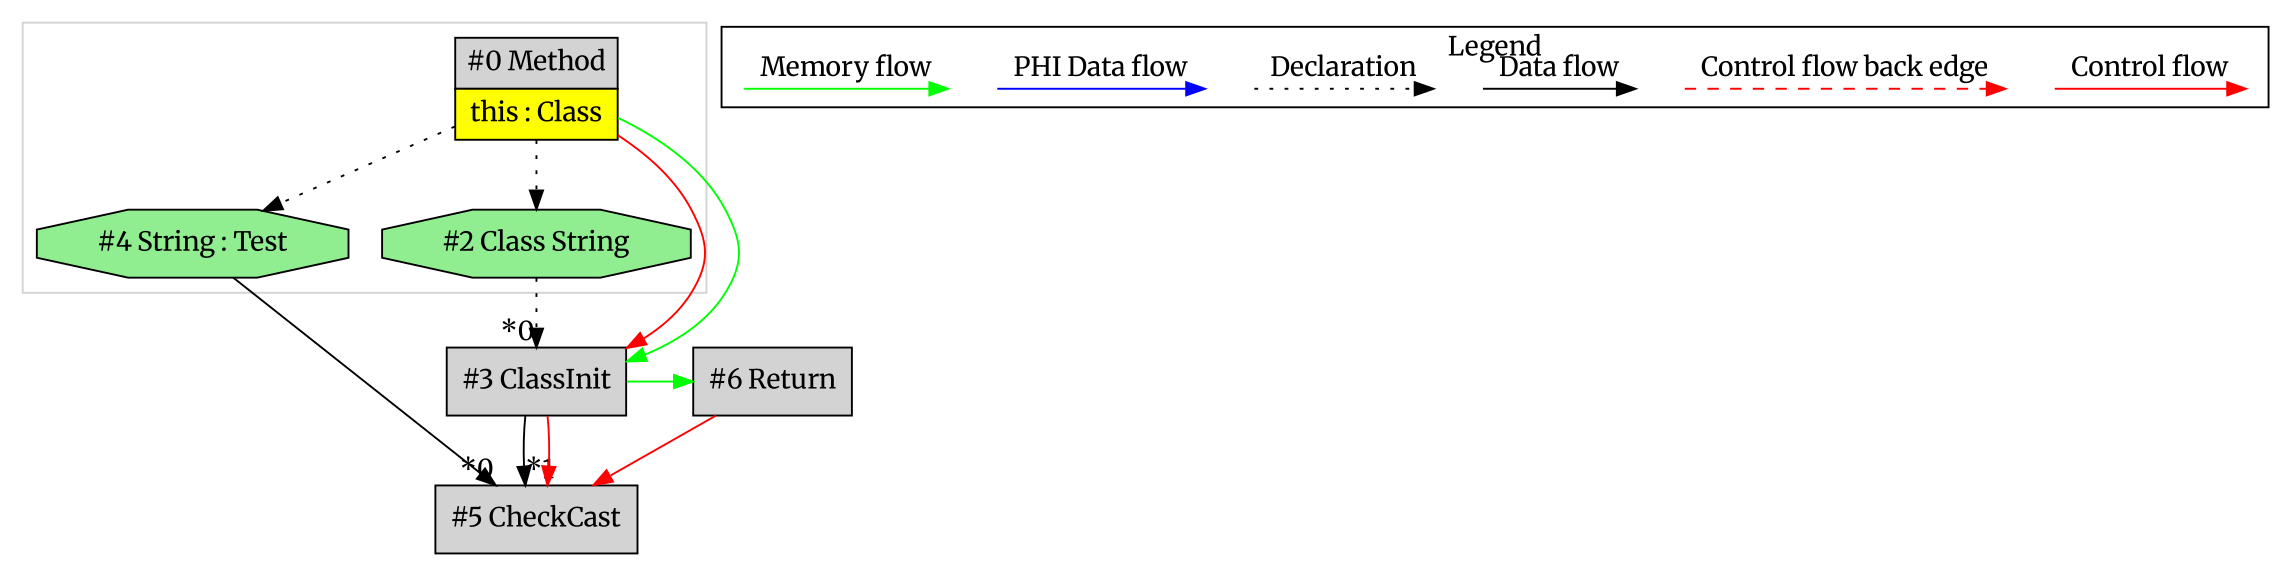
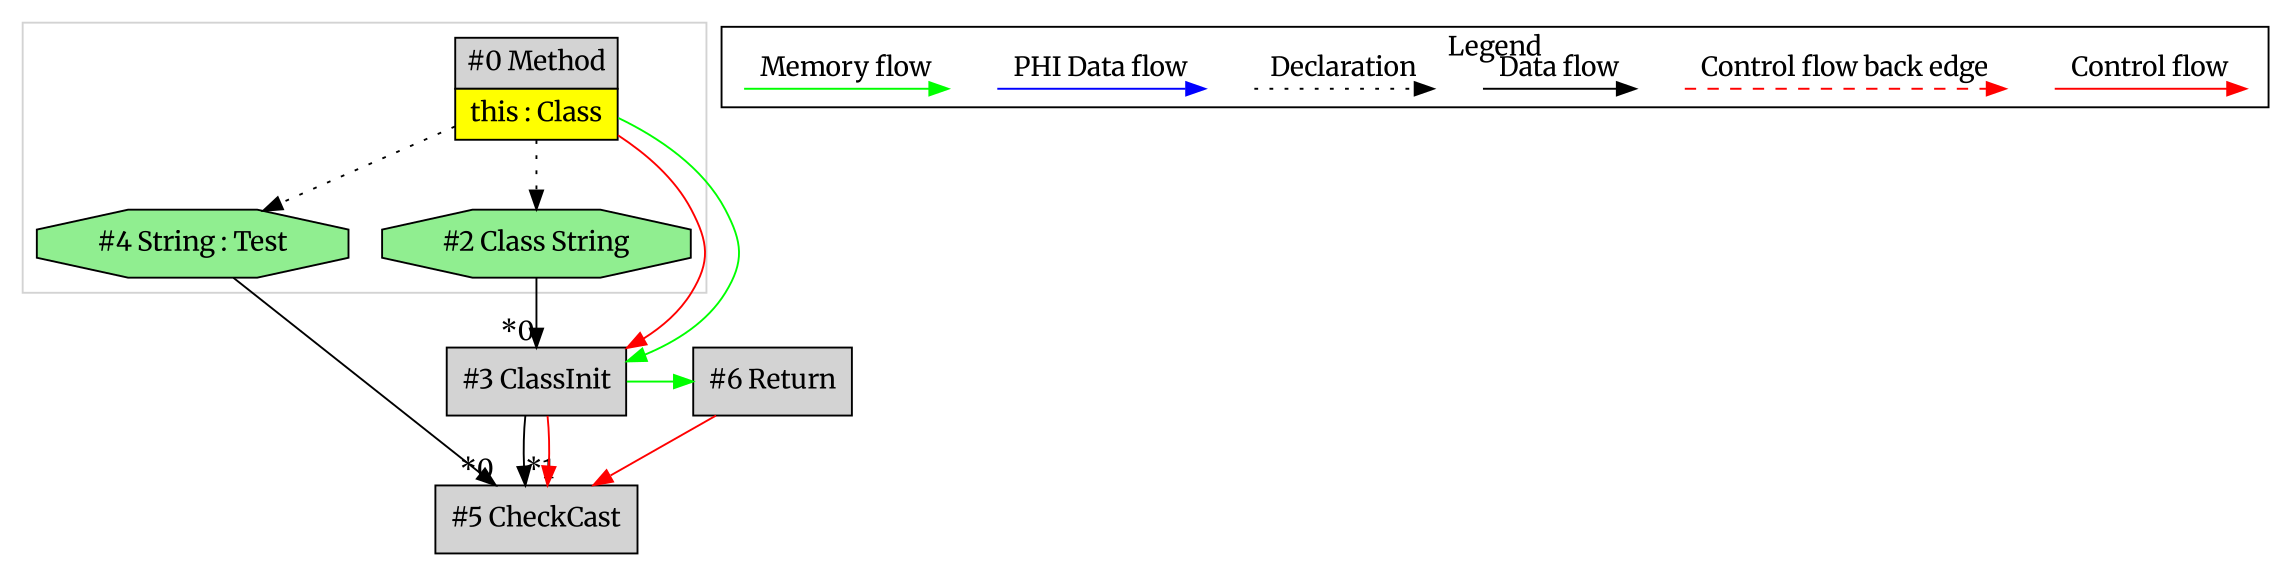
(536, 305) -> (536, 305)
